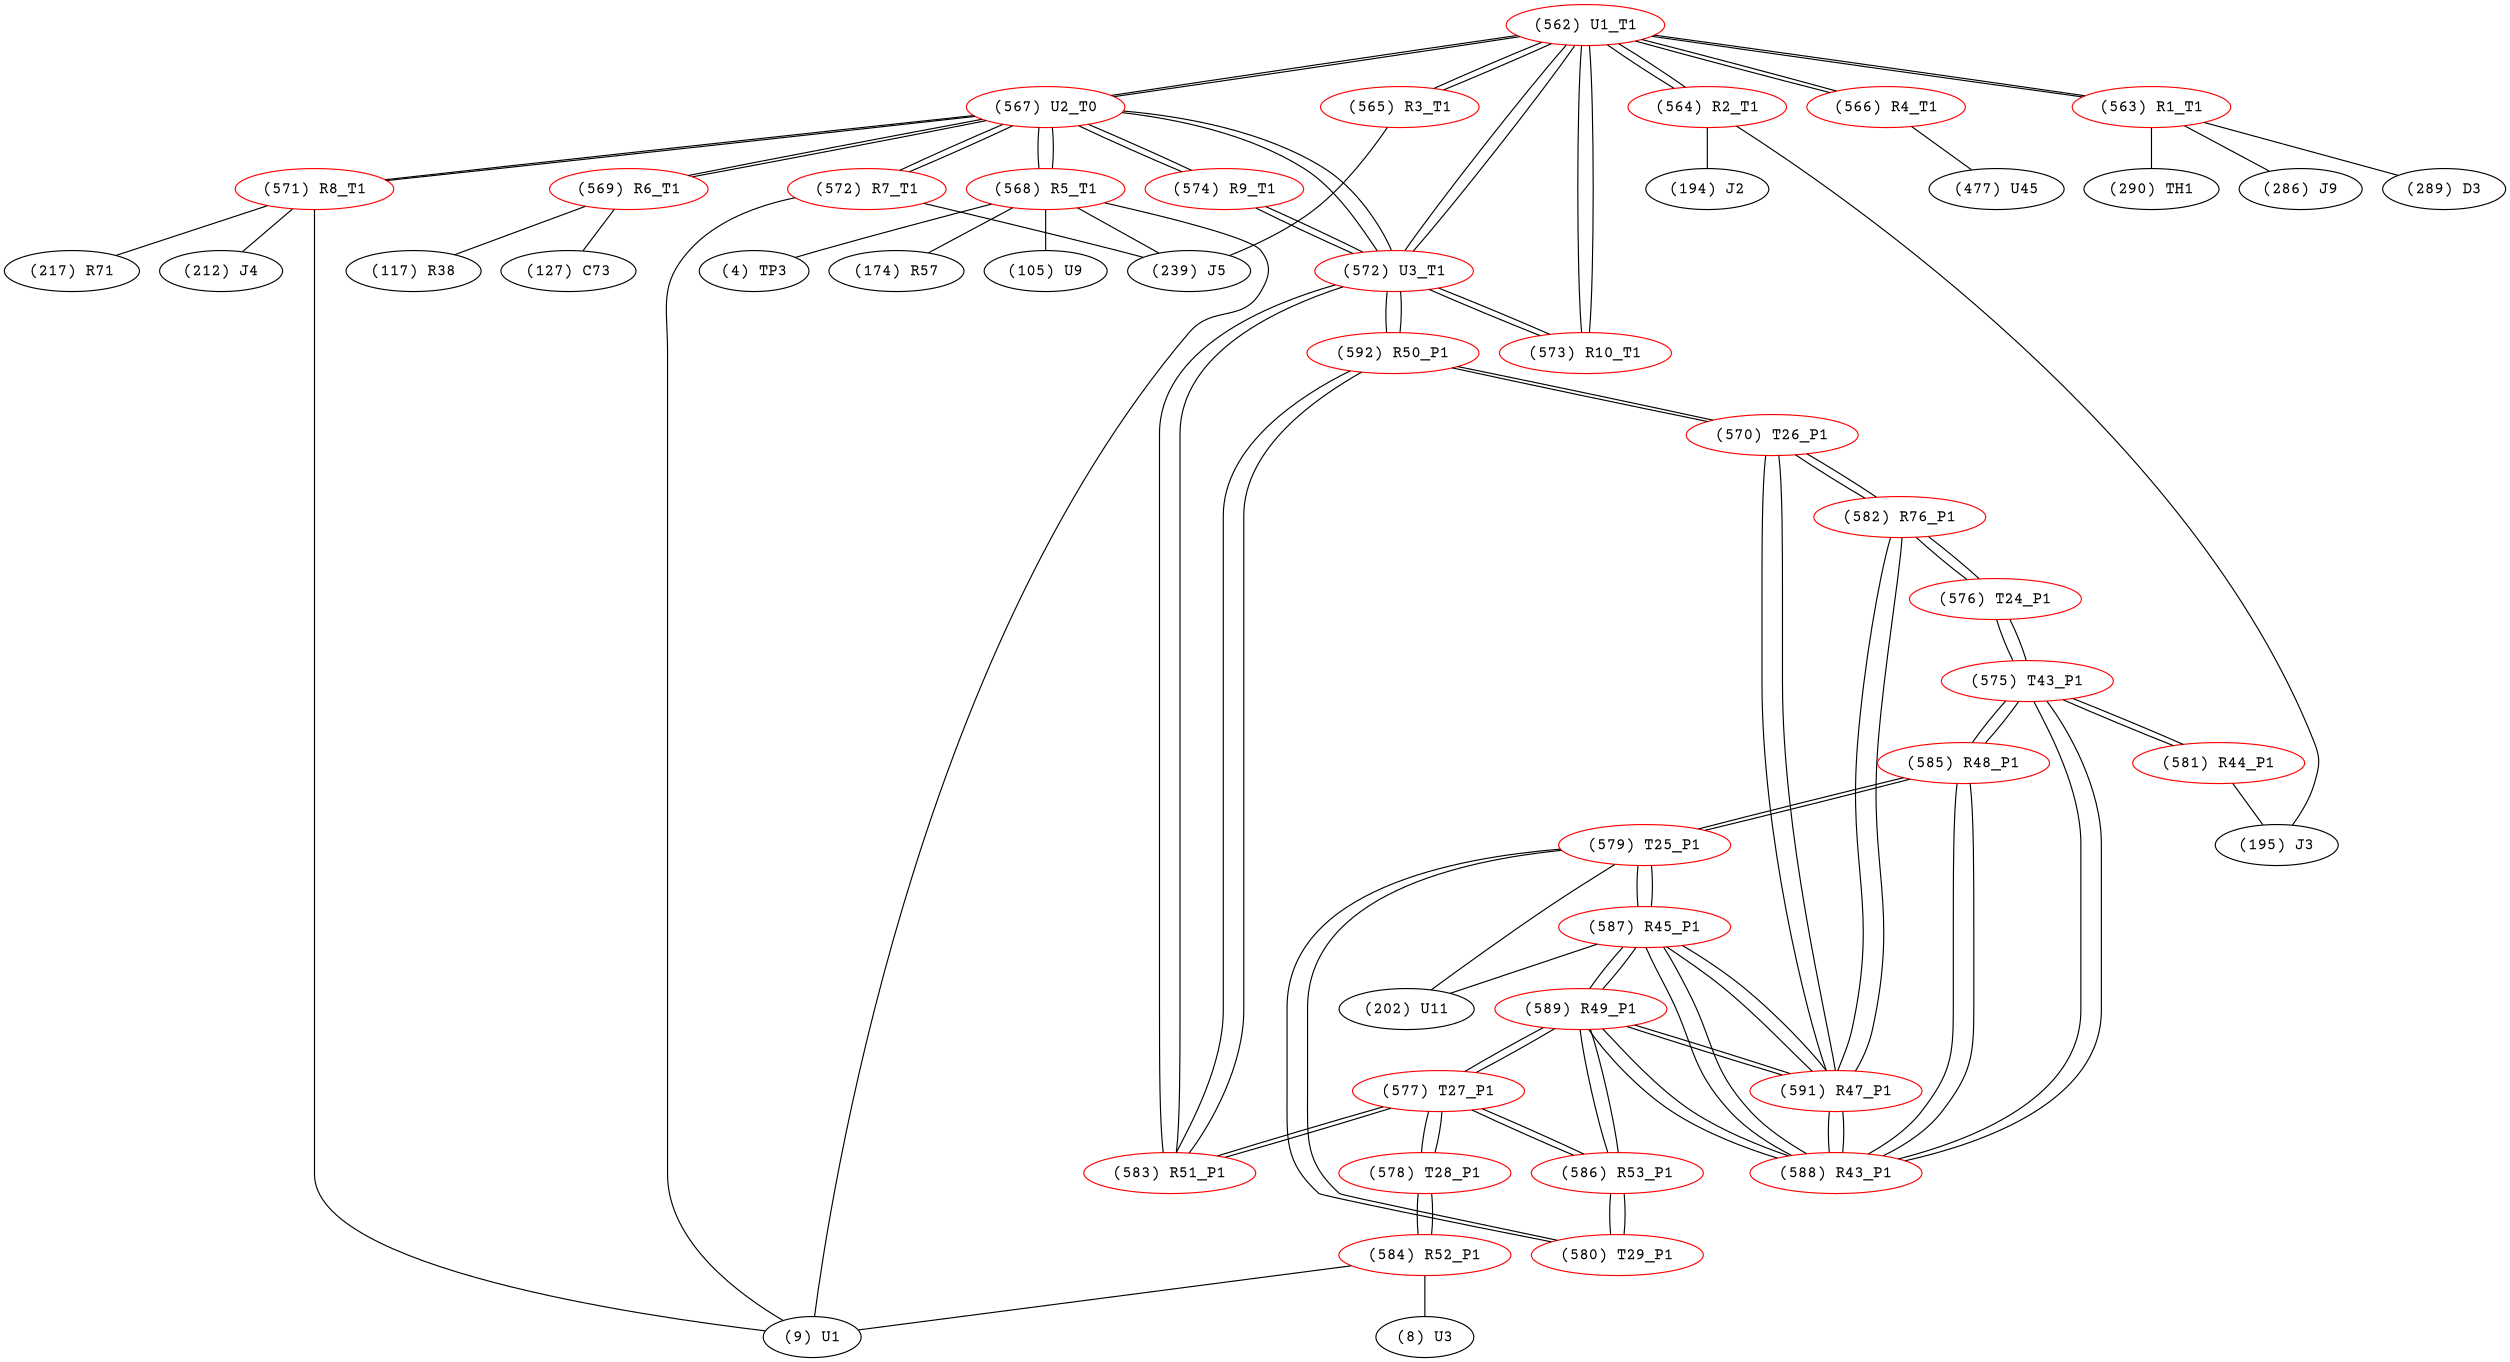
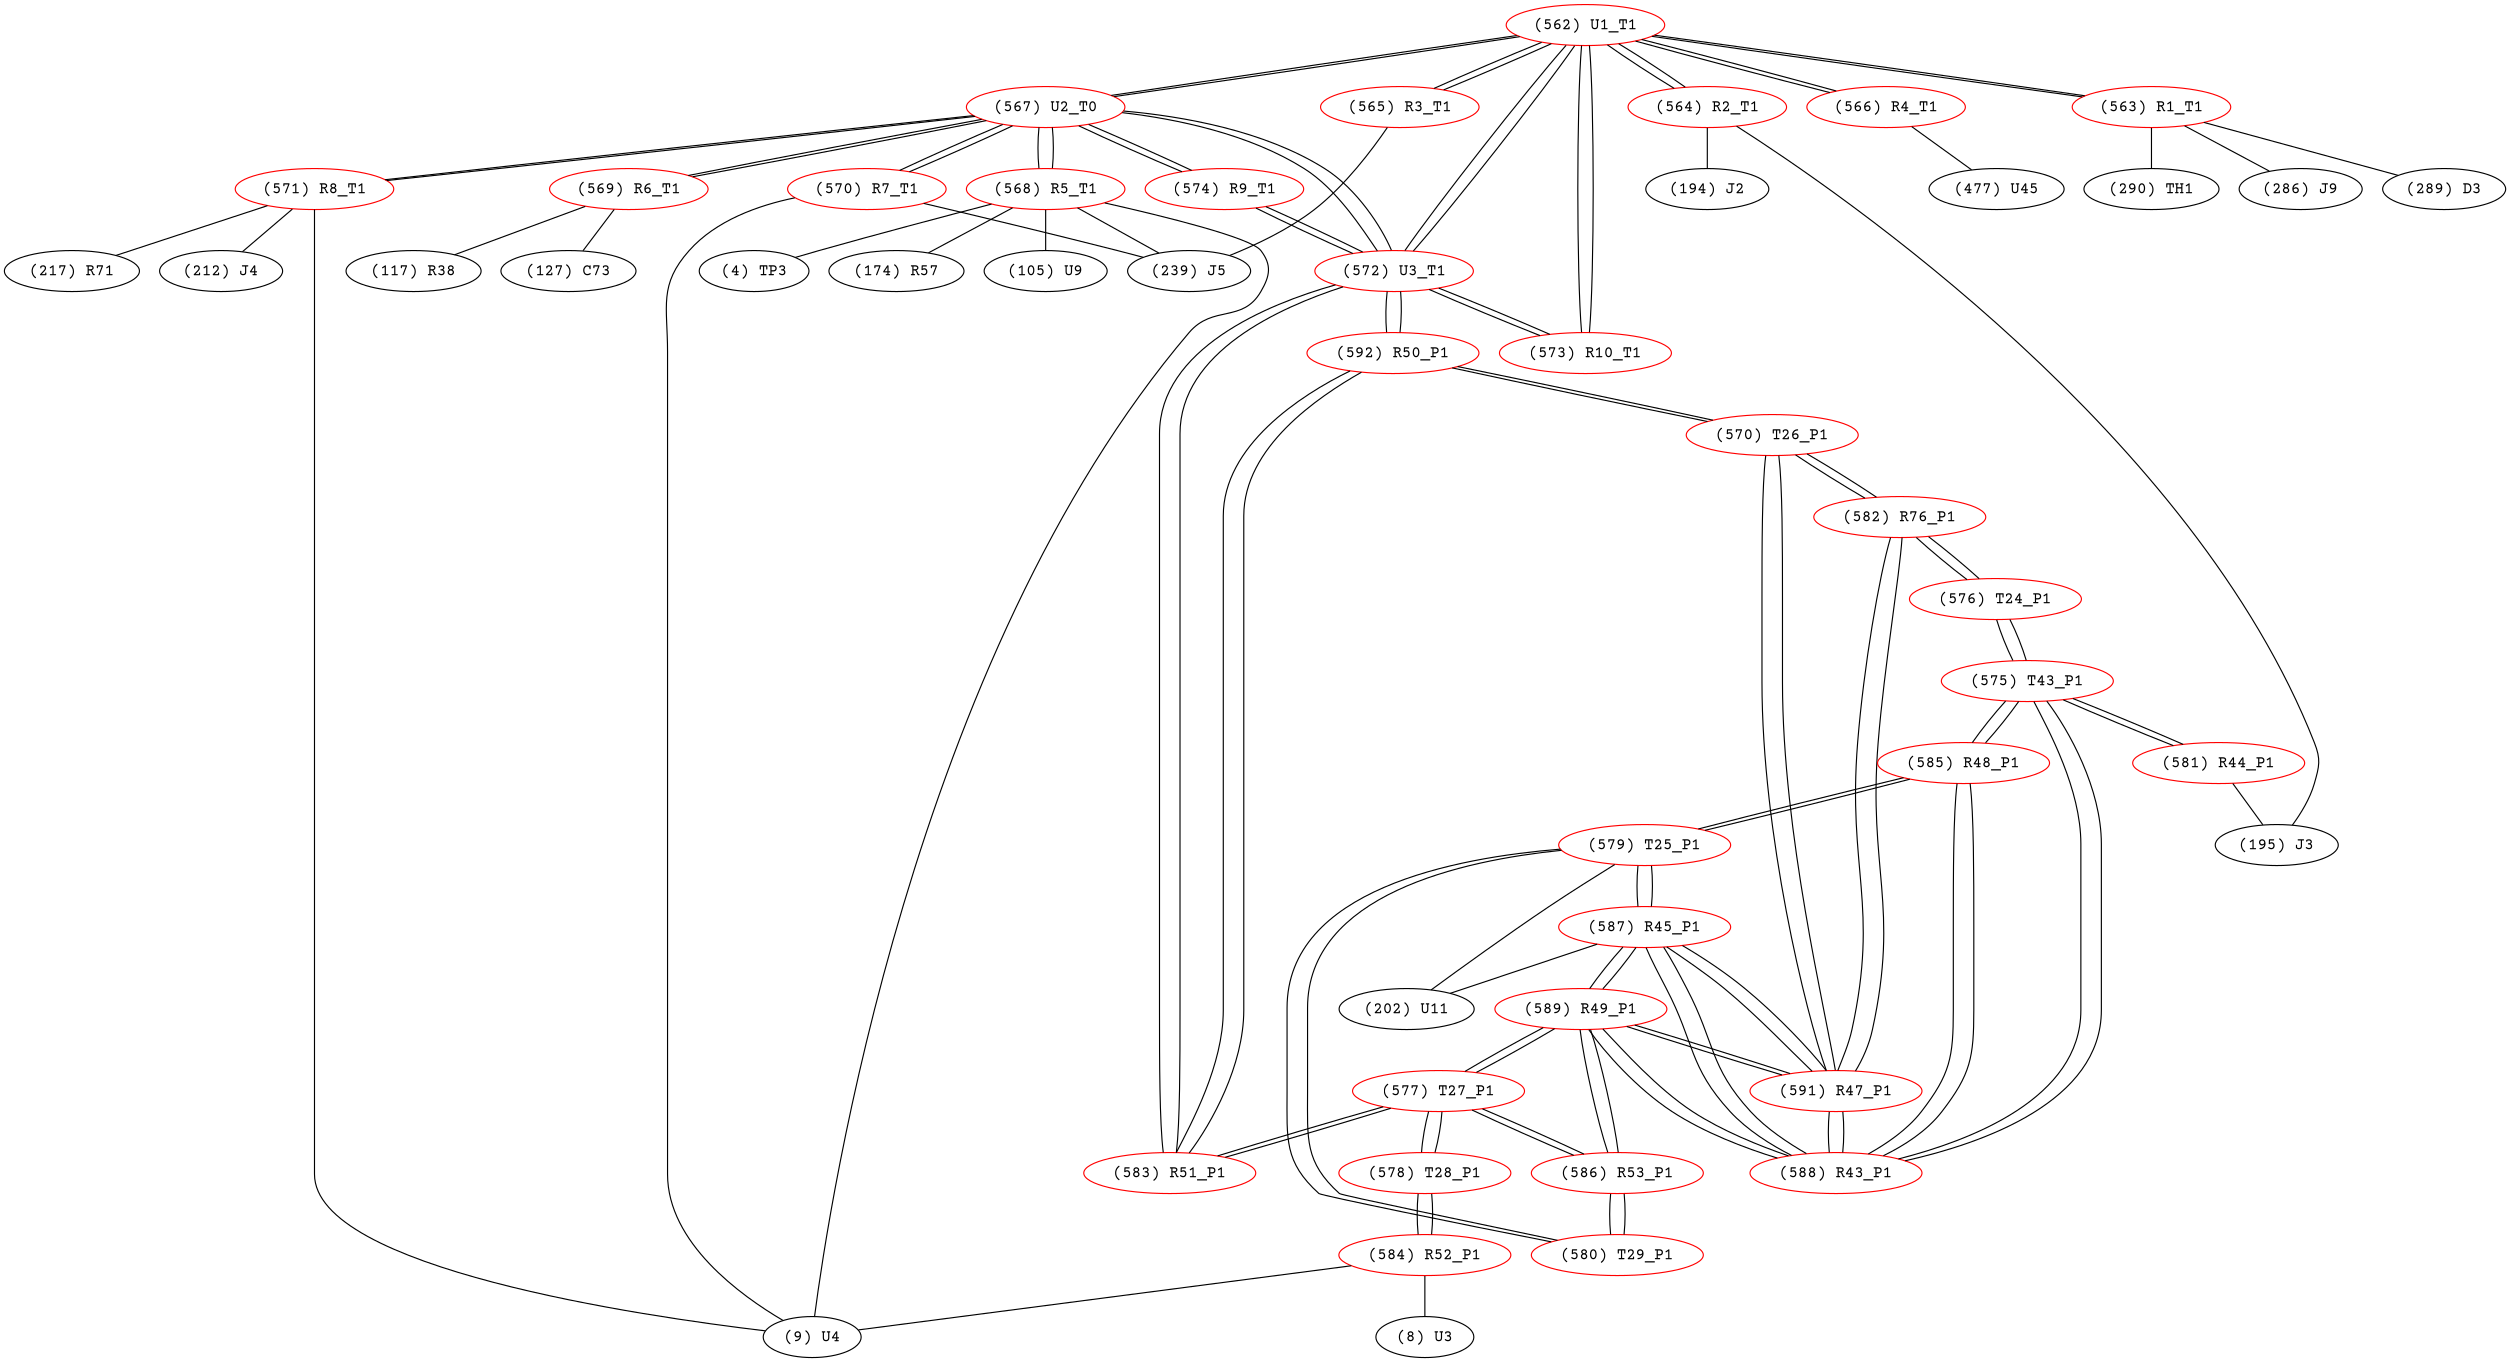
(867, 189) -> (867, 189)
(812, 1337) -> (812, 1337)
